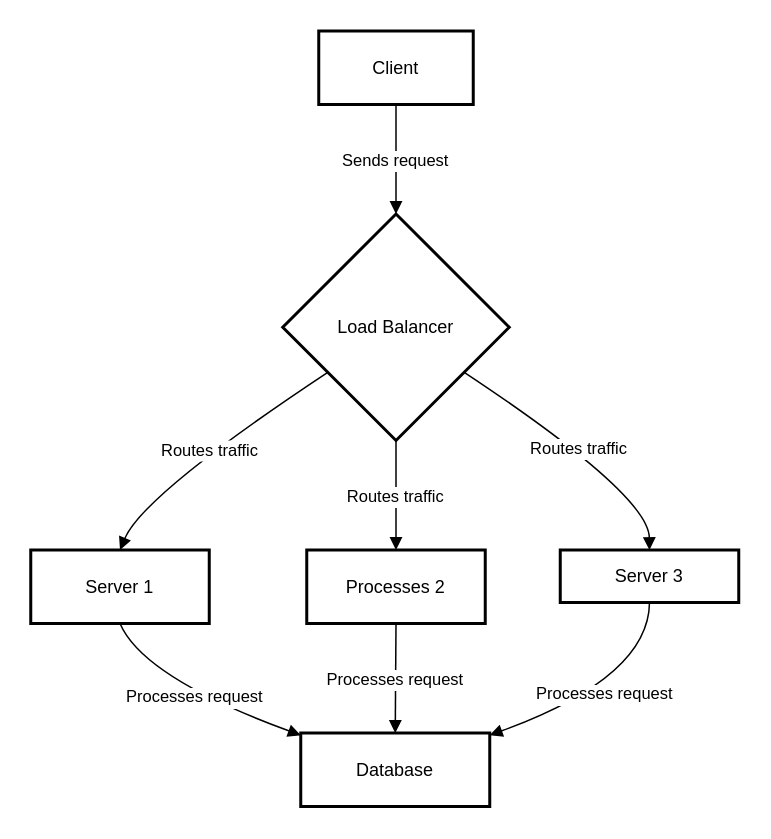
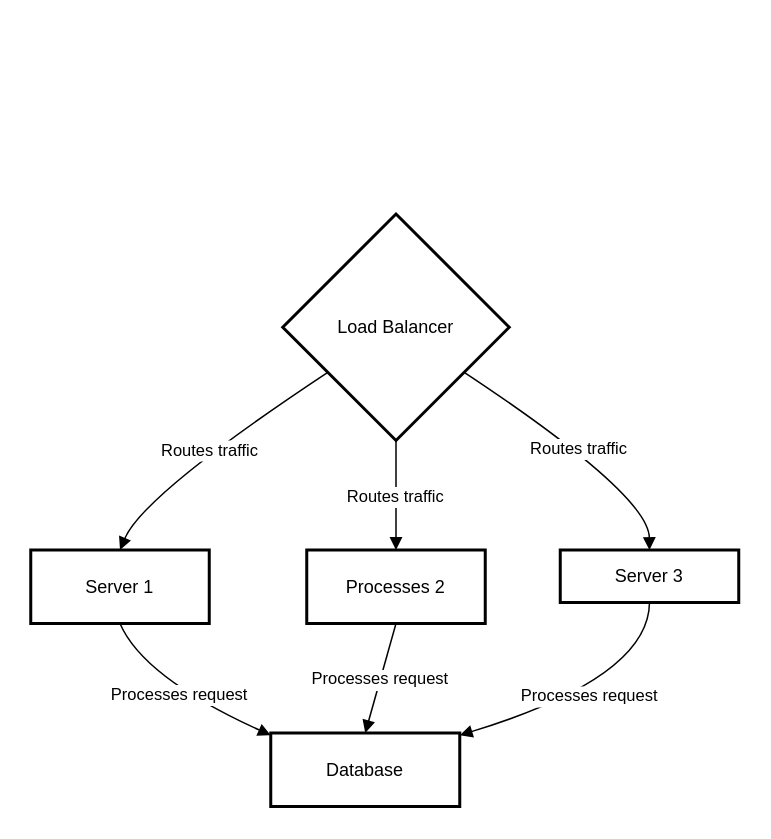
(396, 68) -> none
(396, 155) -> none
(395, 770) -> (365, 770)
